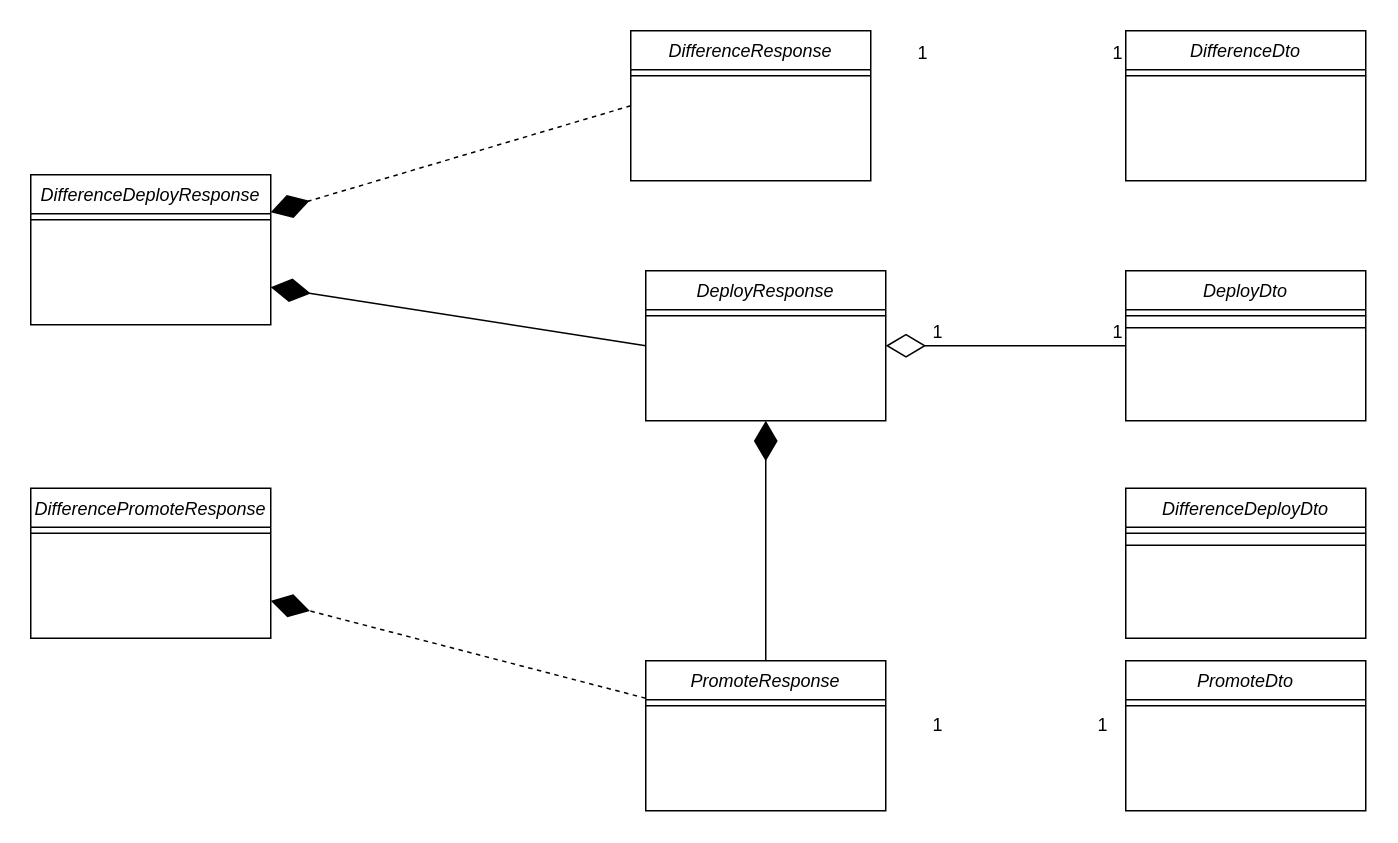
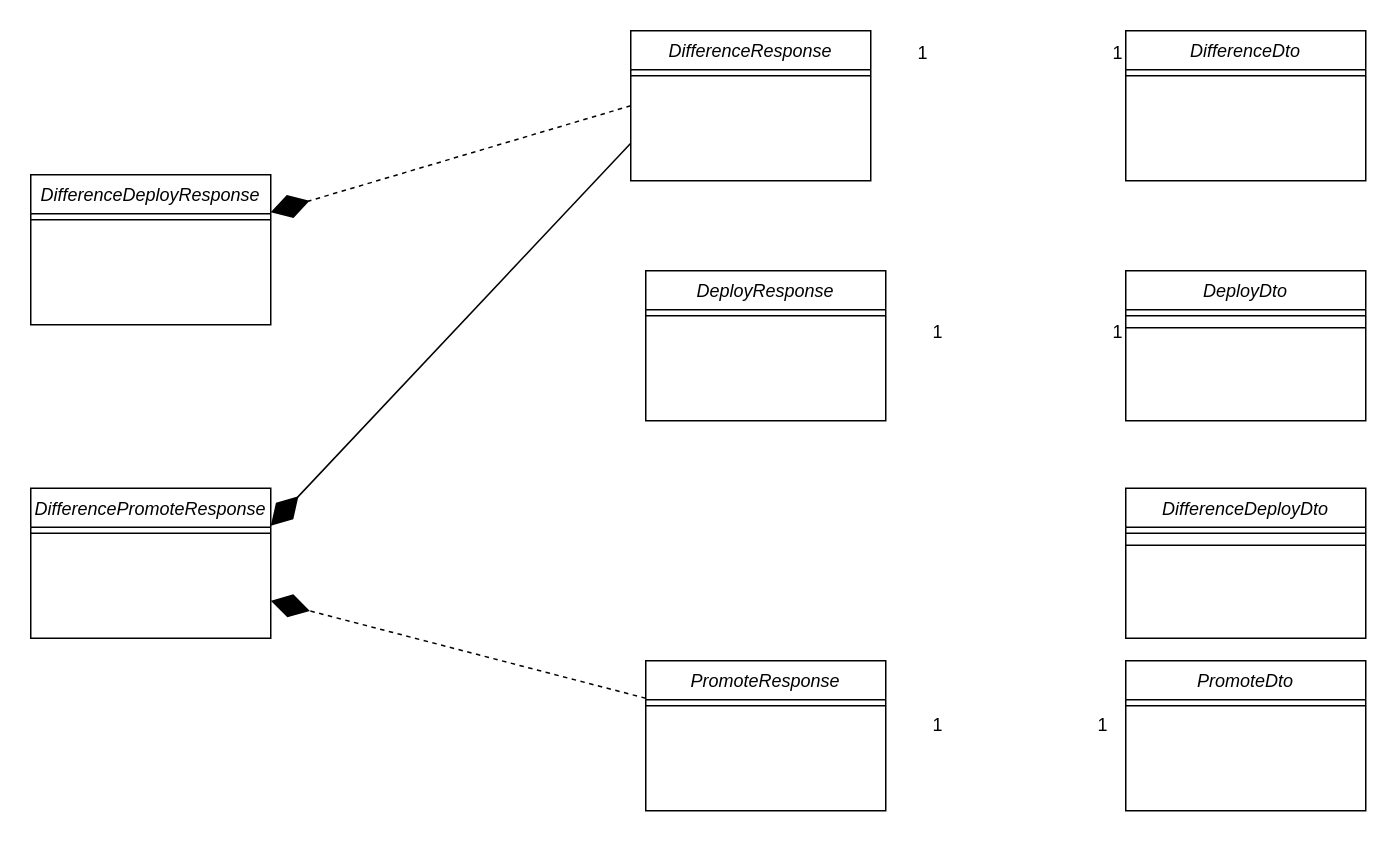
(477, 319) -> none
none -> (463, 322)
(1024, 346) -> none
(766, 561) -> none
